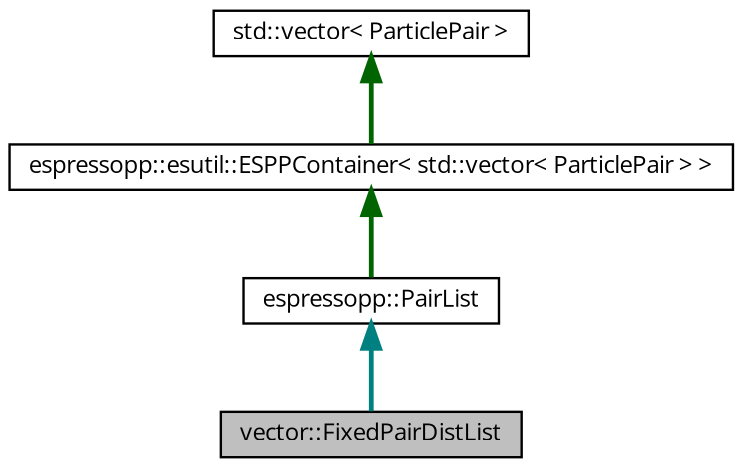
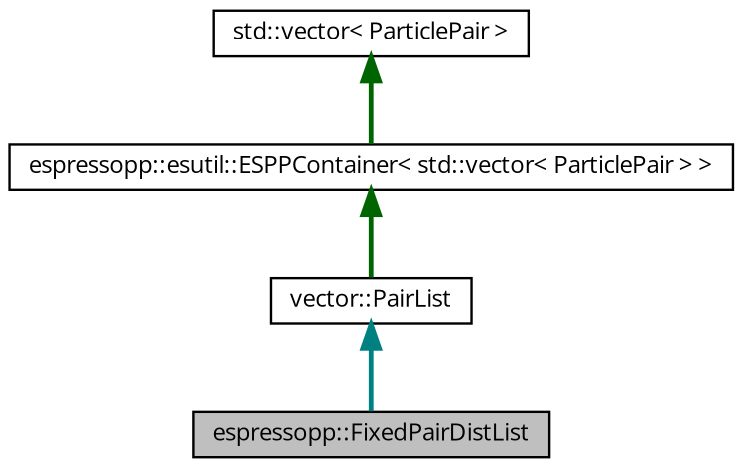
(371, 301) -> (371, 301)
(371, 435) -> (371, 435)
